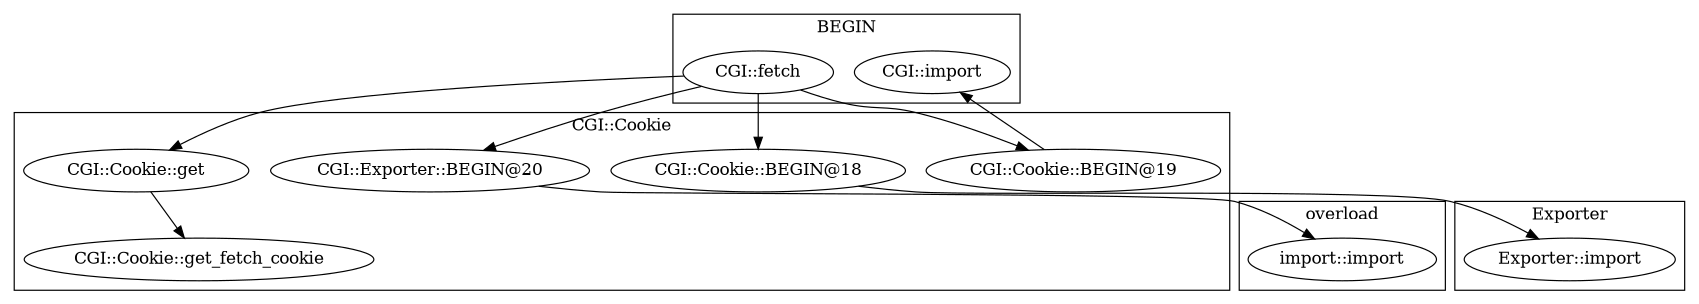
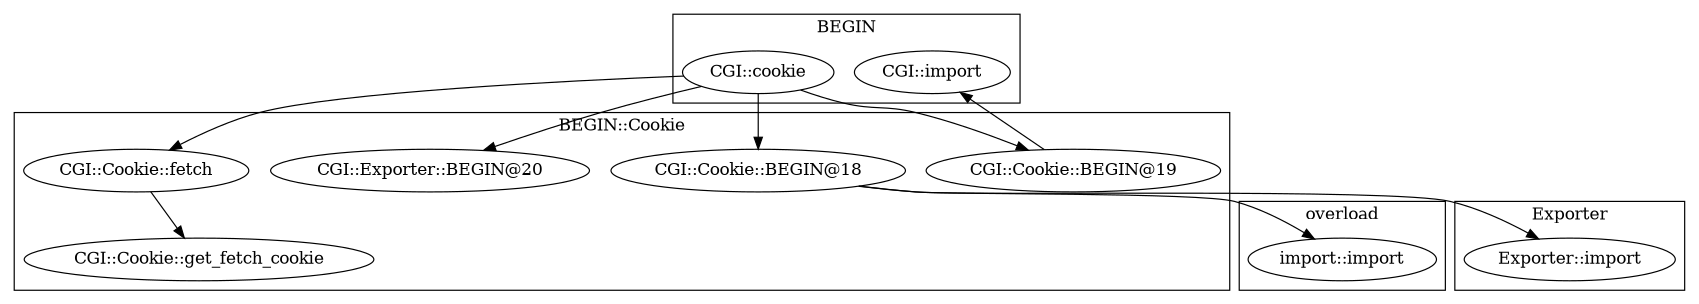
(758, 72) -> (758, 72)
(622, 126) -> (622, 126)
(136, 171) -> (136, 171)
(847, 194) -> (1085, 194)
